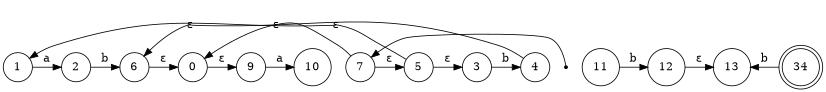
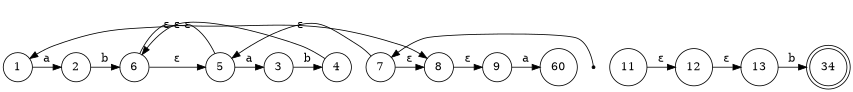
(448, 59) -> (249, 59)
(634, 59) -> (661, 59)
none -> (173, 67)
(193, 67) -> (439, 67)
(313, 67) -> (559, 67)
(769, 67) -> (788, 67)
